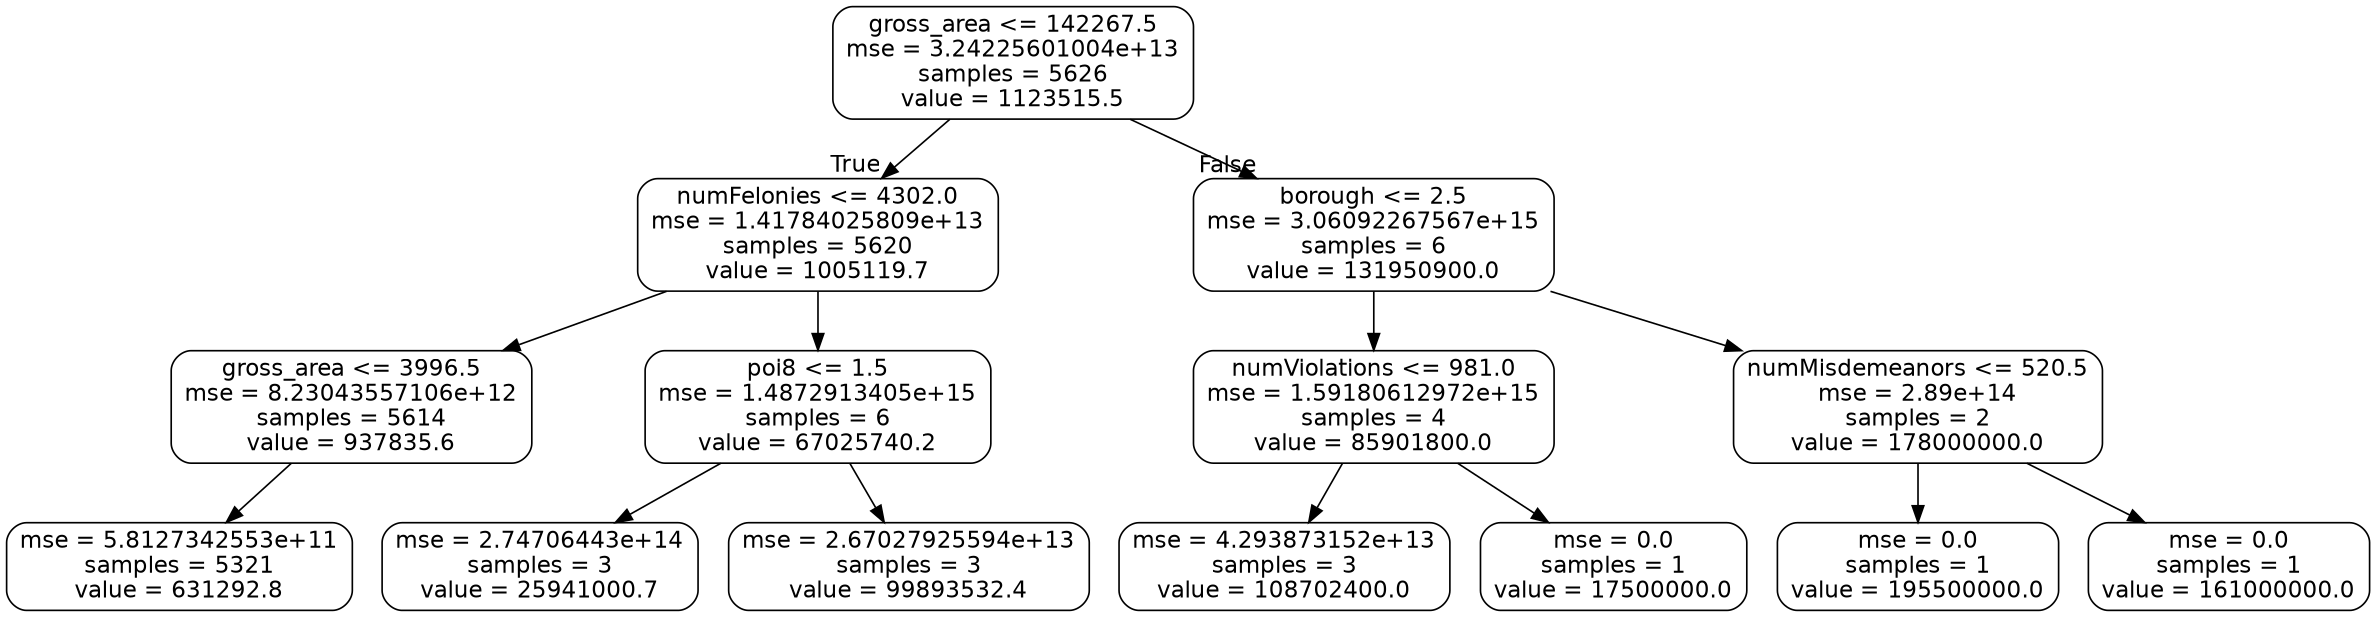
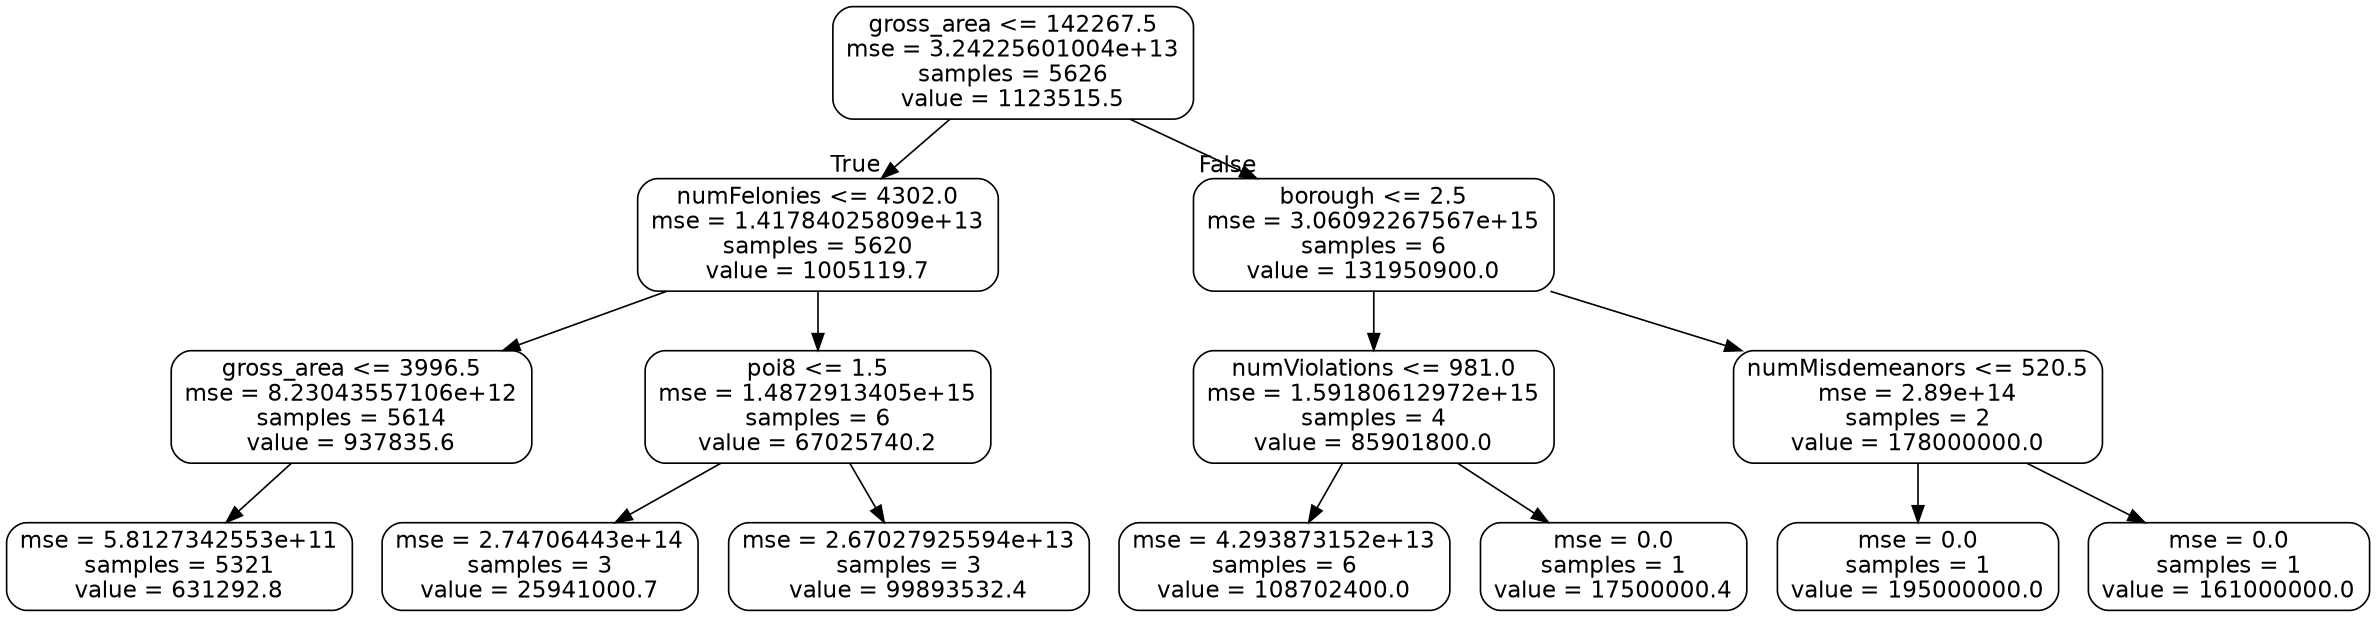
(1284, 567) -> (1284, 567)
(1614, 567) -> (1614, 567)
(1918, 567) -> (1918, 567)
